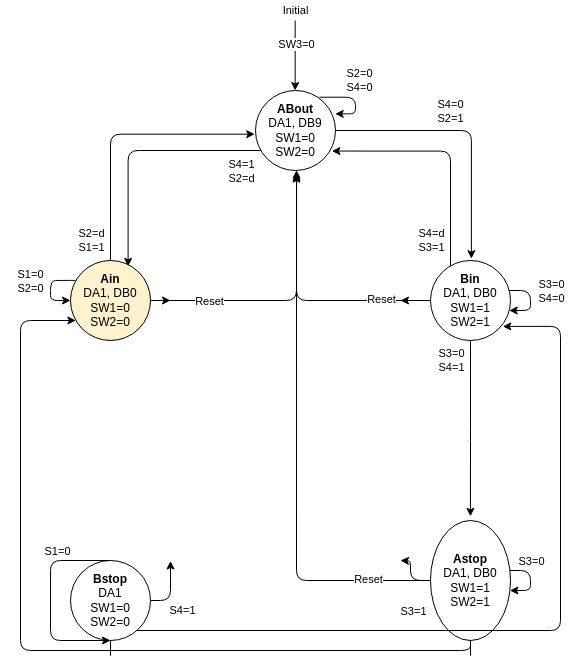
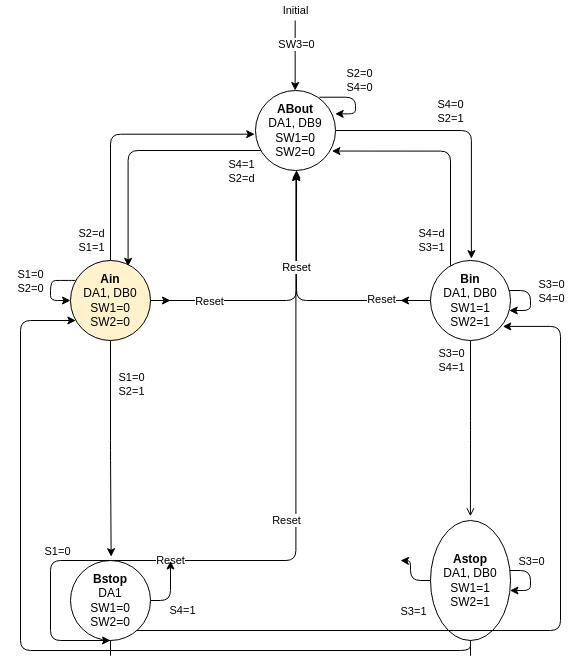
none -> (111, 445)
(297, 492) -> none
(470, 508) -> (470, 509)
none -> (203, 561)
